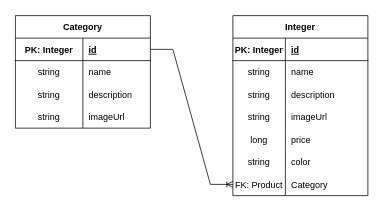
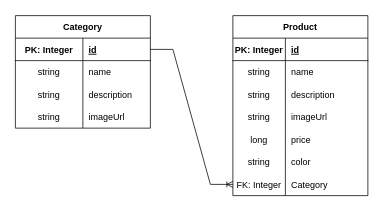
(300, 27) -> (300, 27)
(259, 185) -> (259, 185)
